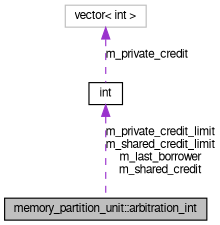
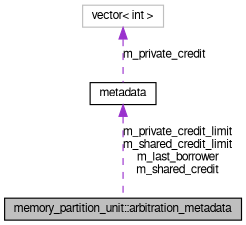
(106, 94) -> (123, 94)
(106, 209) -> (123, 209)
